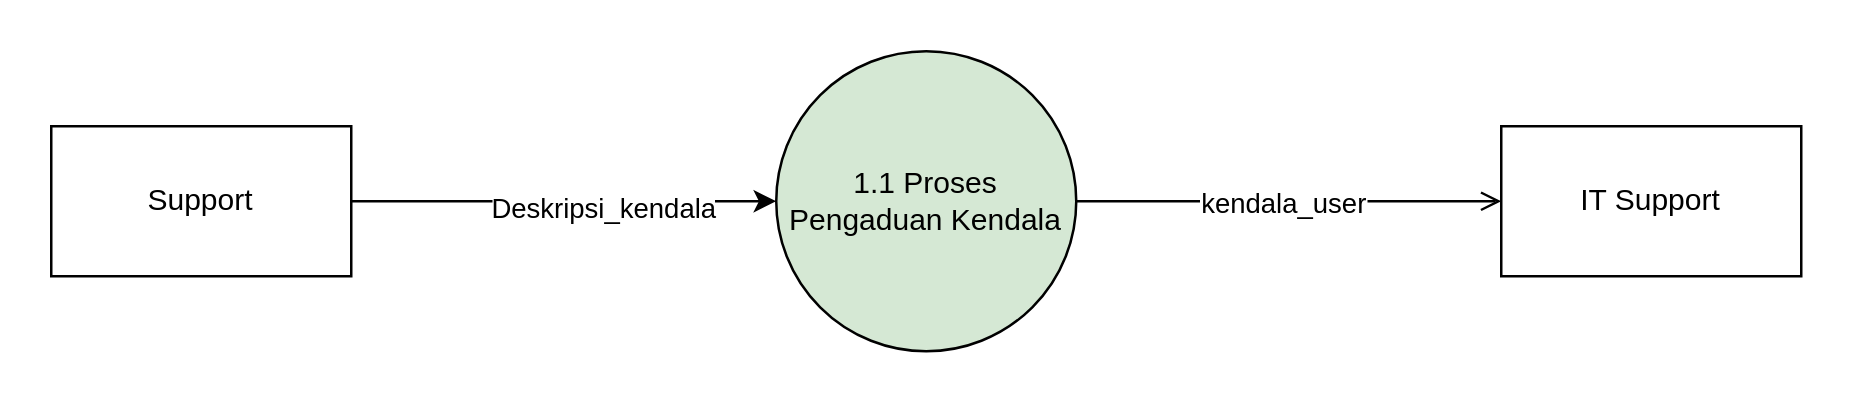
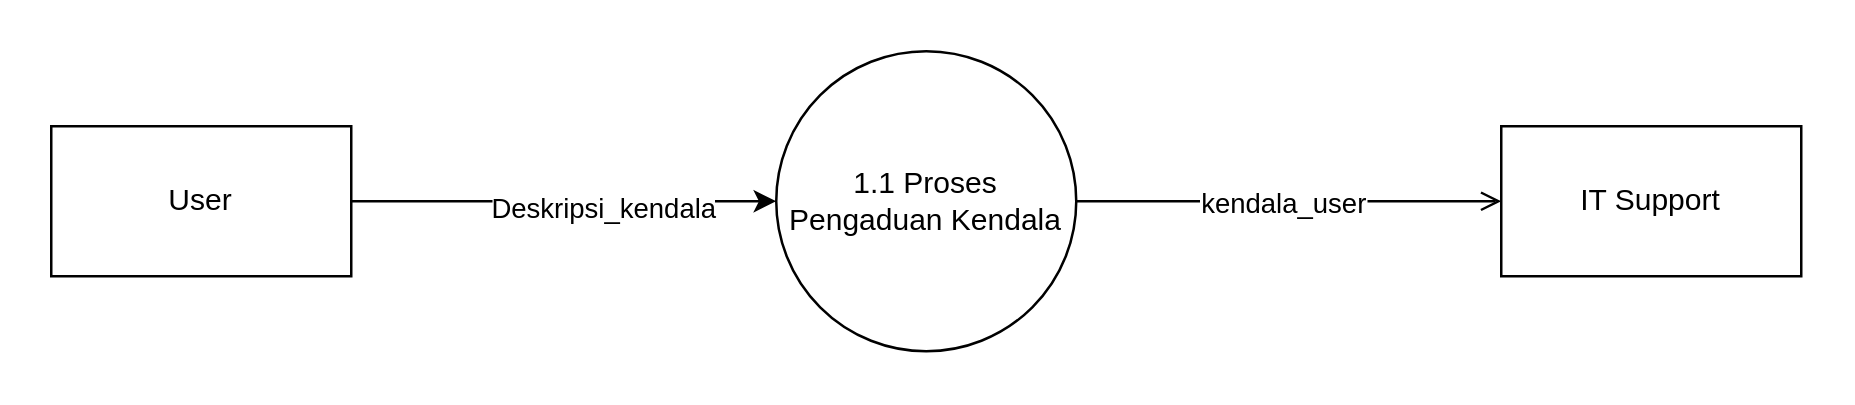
(201, 201) -> (201, 201)
(926, 201) -> (926, 201)
